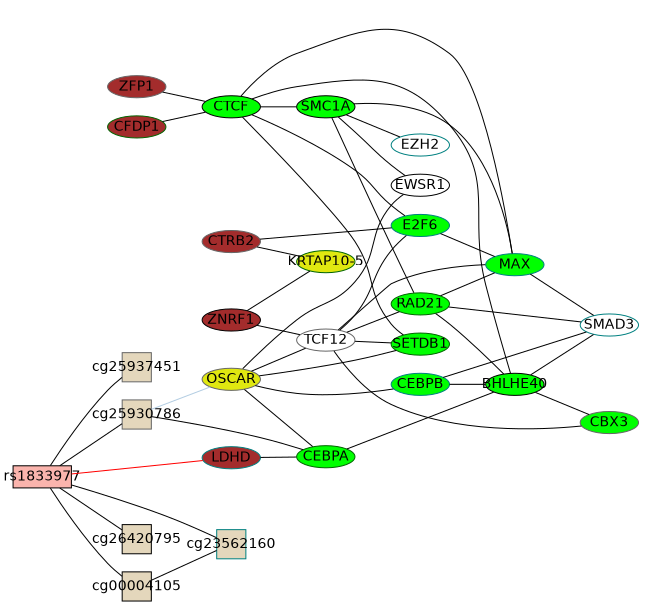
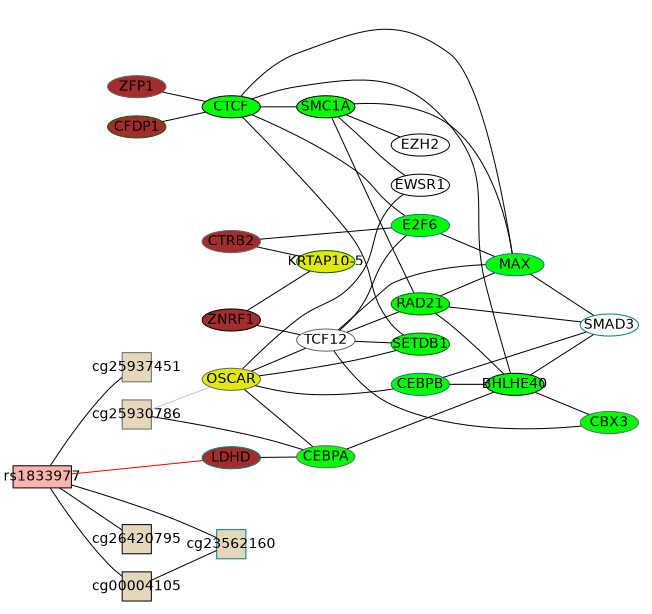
(420, 145) -> (420, 145)
(91, 445) -> none
(326, 457) -> (326, 457)
